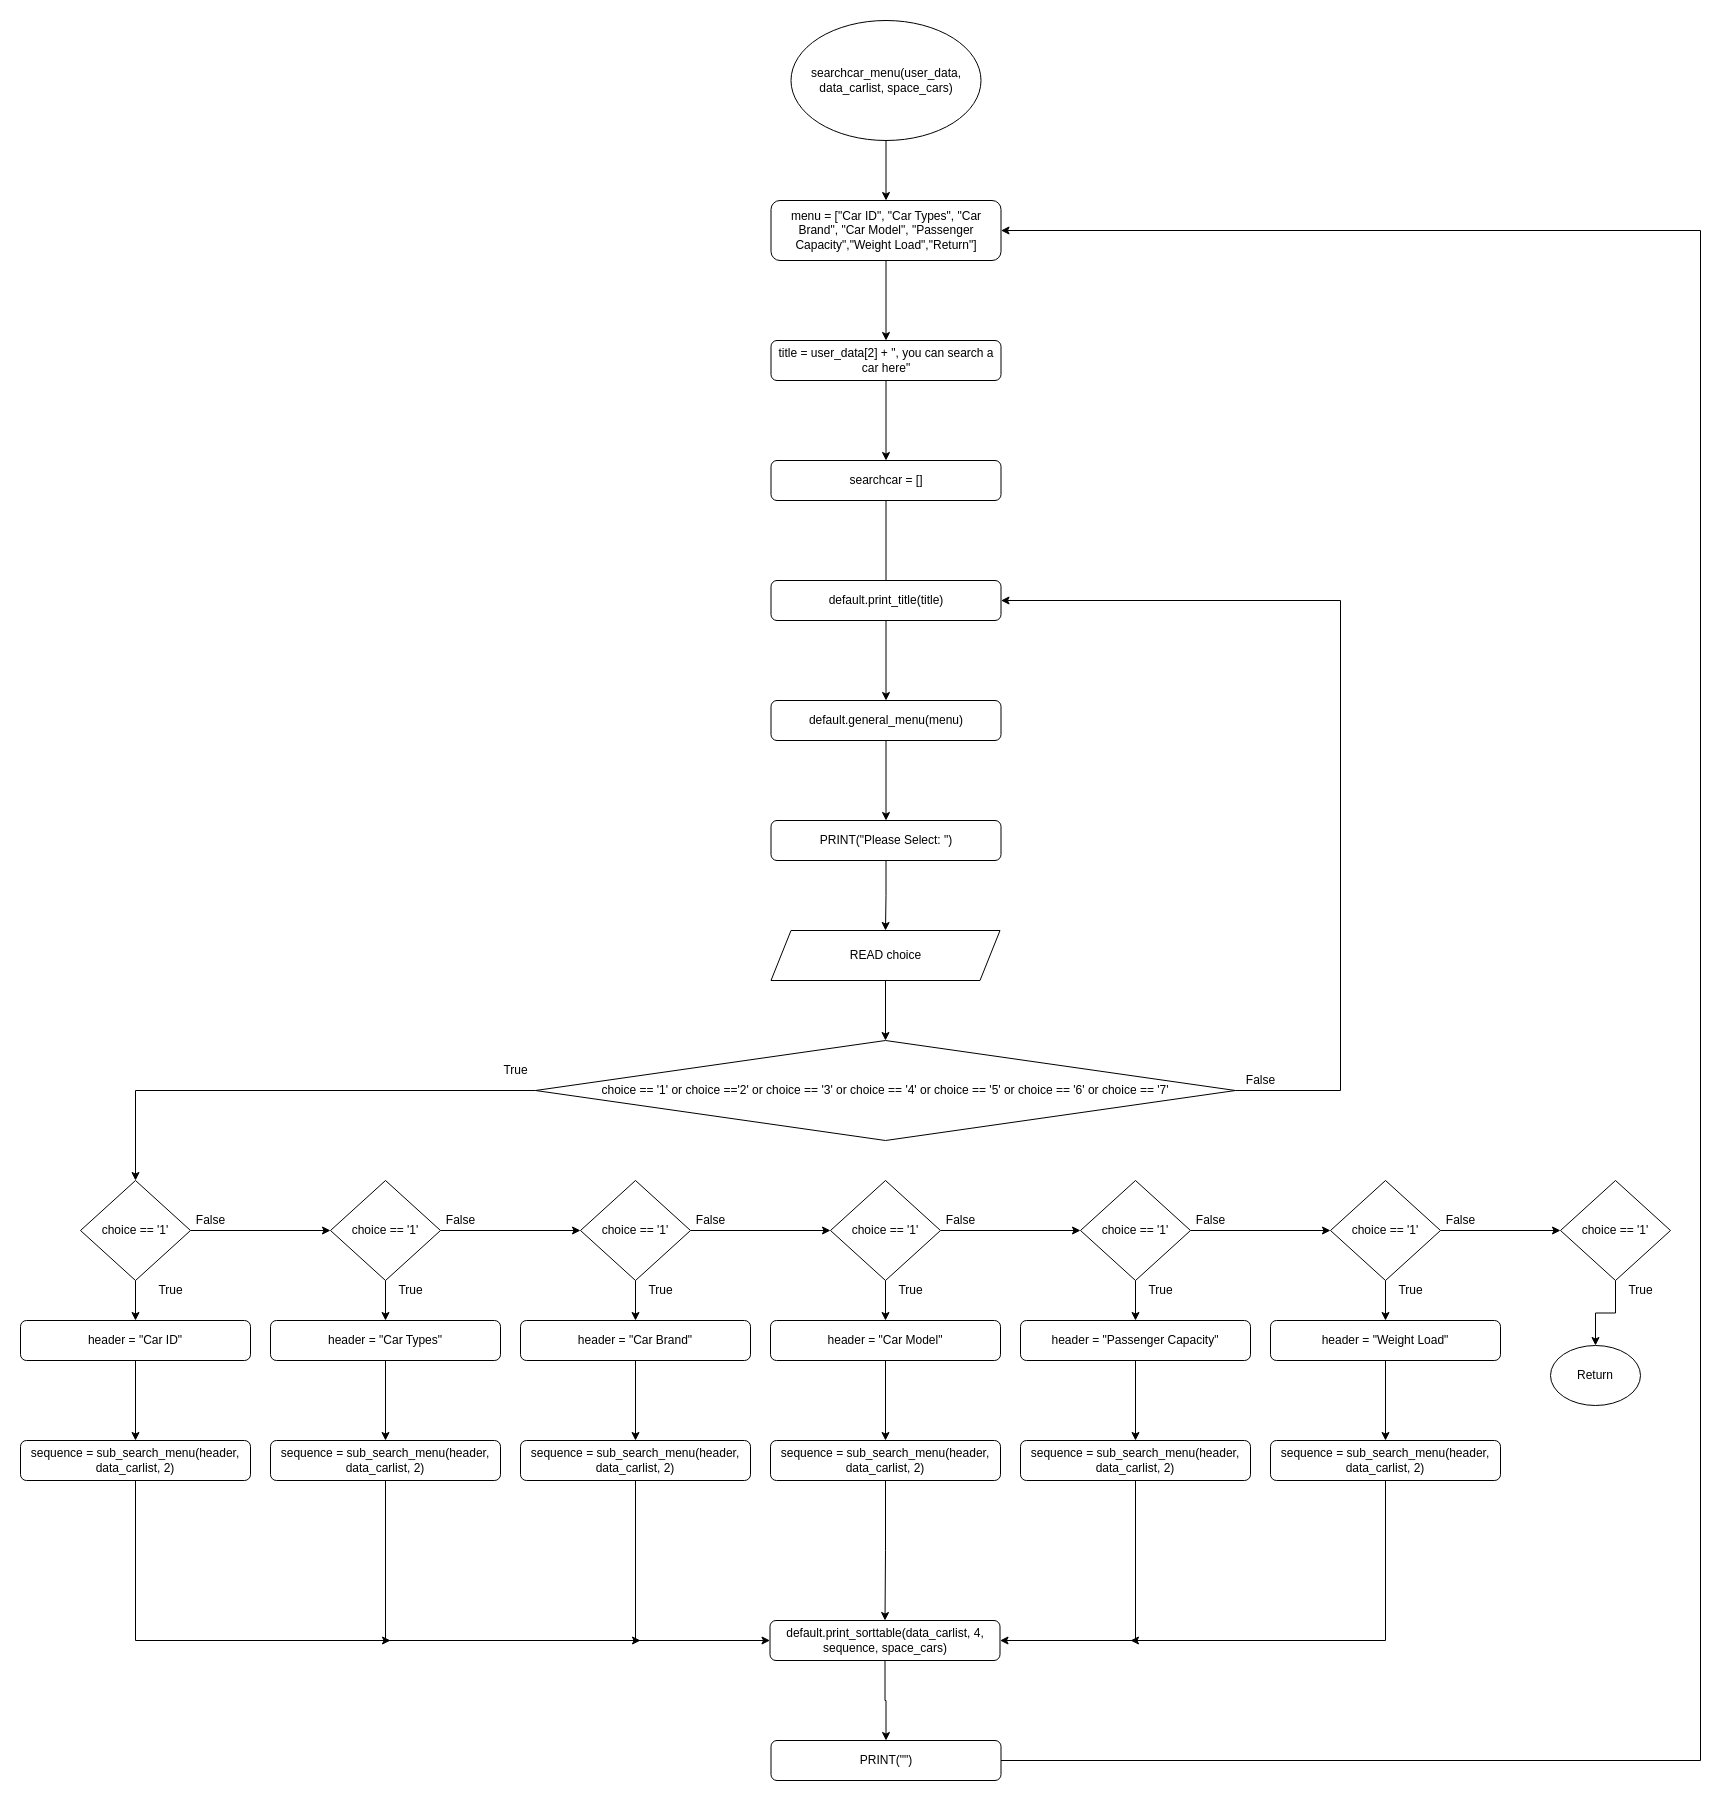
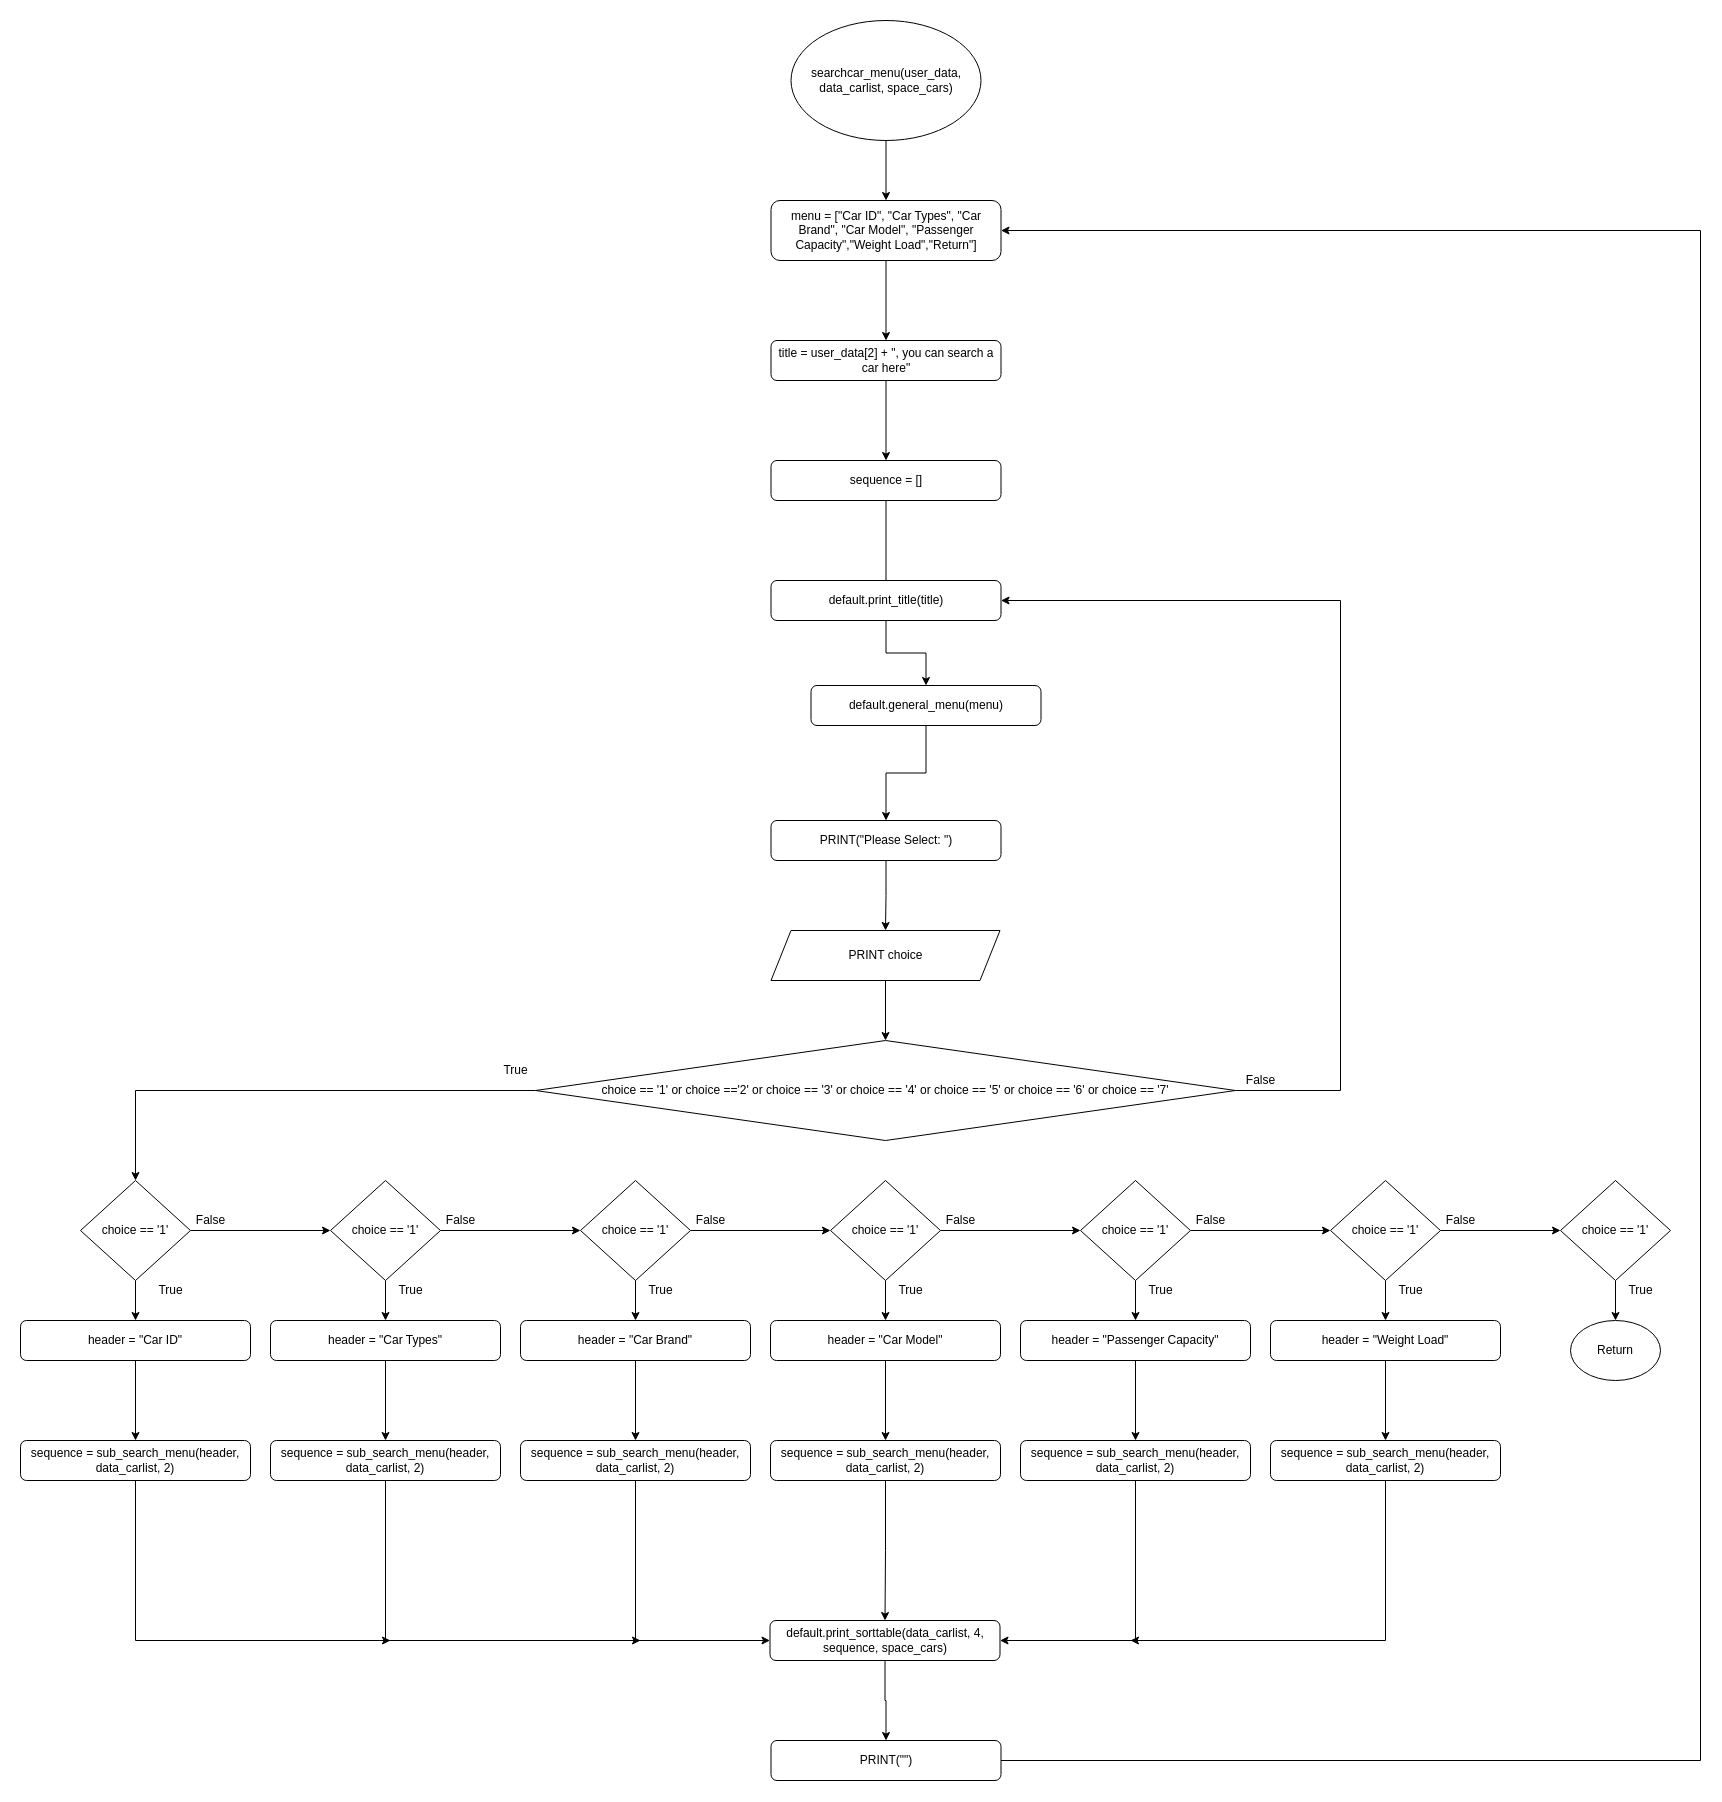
(887, 481) -> (887, 481)
(886, 721) -> (926, 706)
(886, 956) -> (886, 956)
(1596, 1376) -> (1616, 1351)
